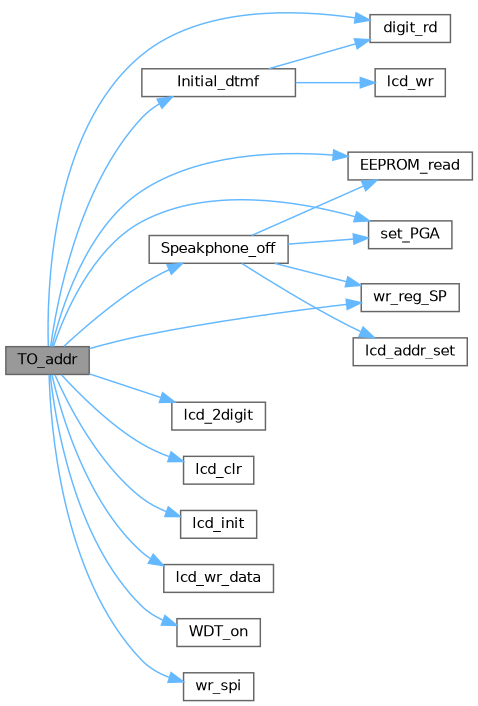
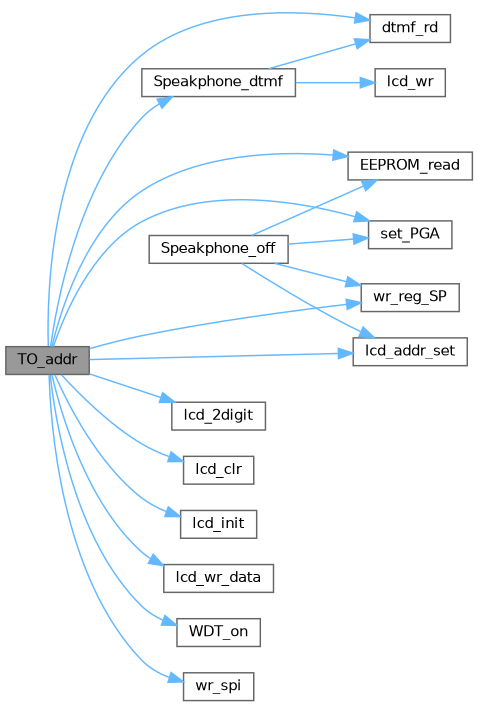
(410, 29) -> (410, 29)
(219, 83) -> (219, 83)
(114, 304) -> (214, 357)
